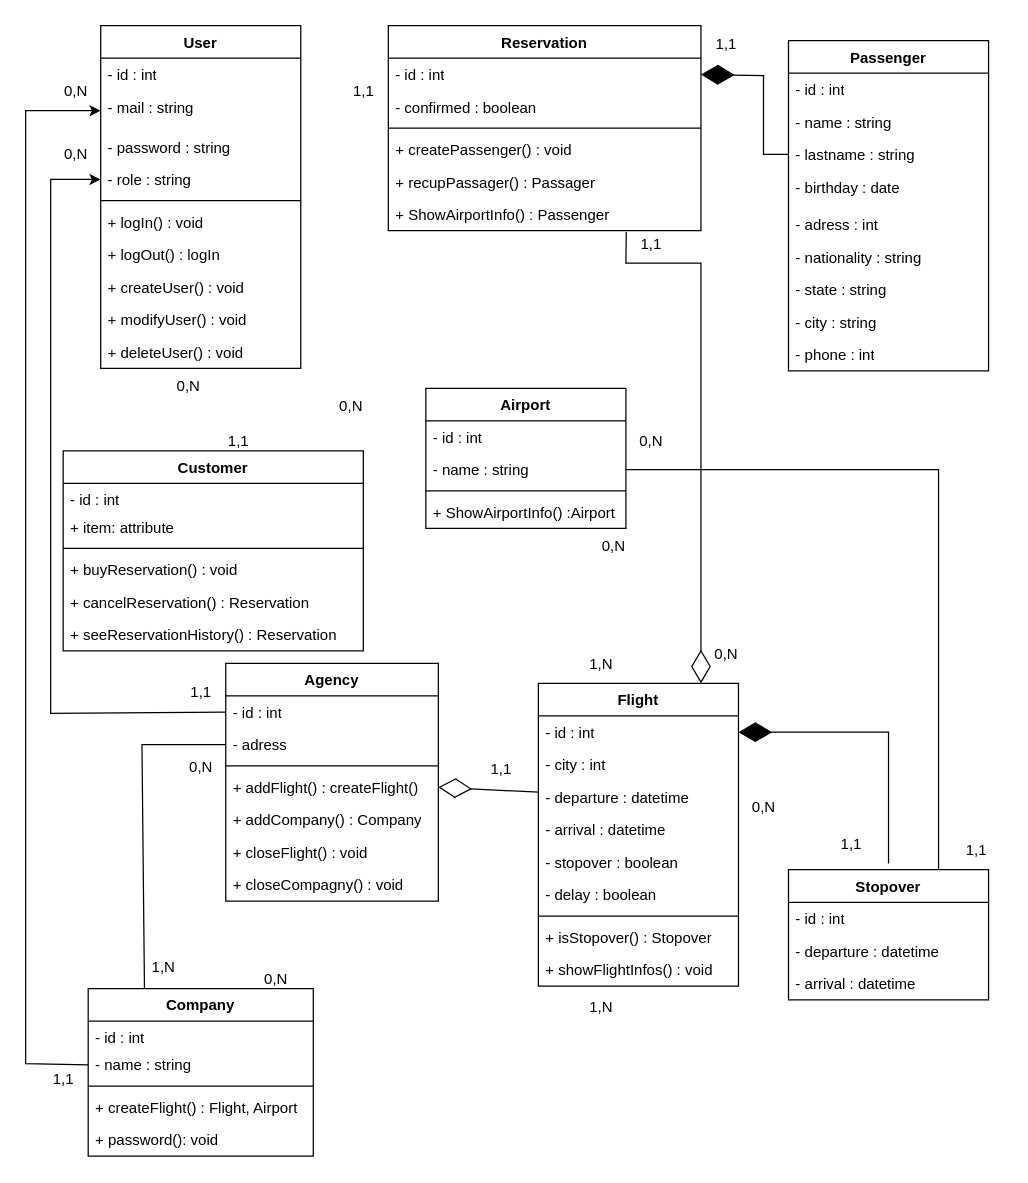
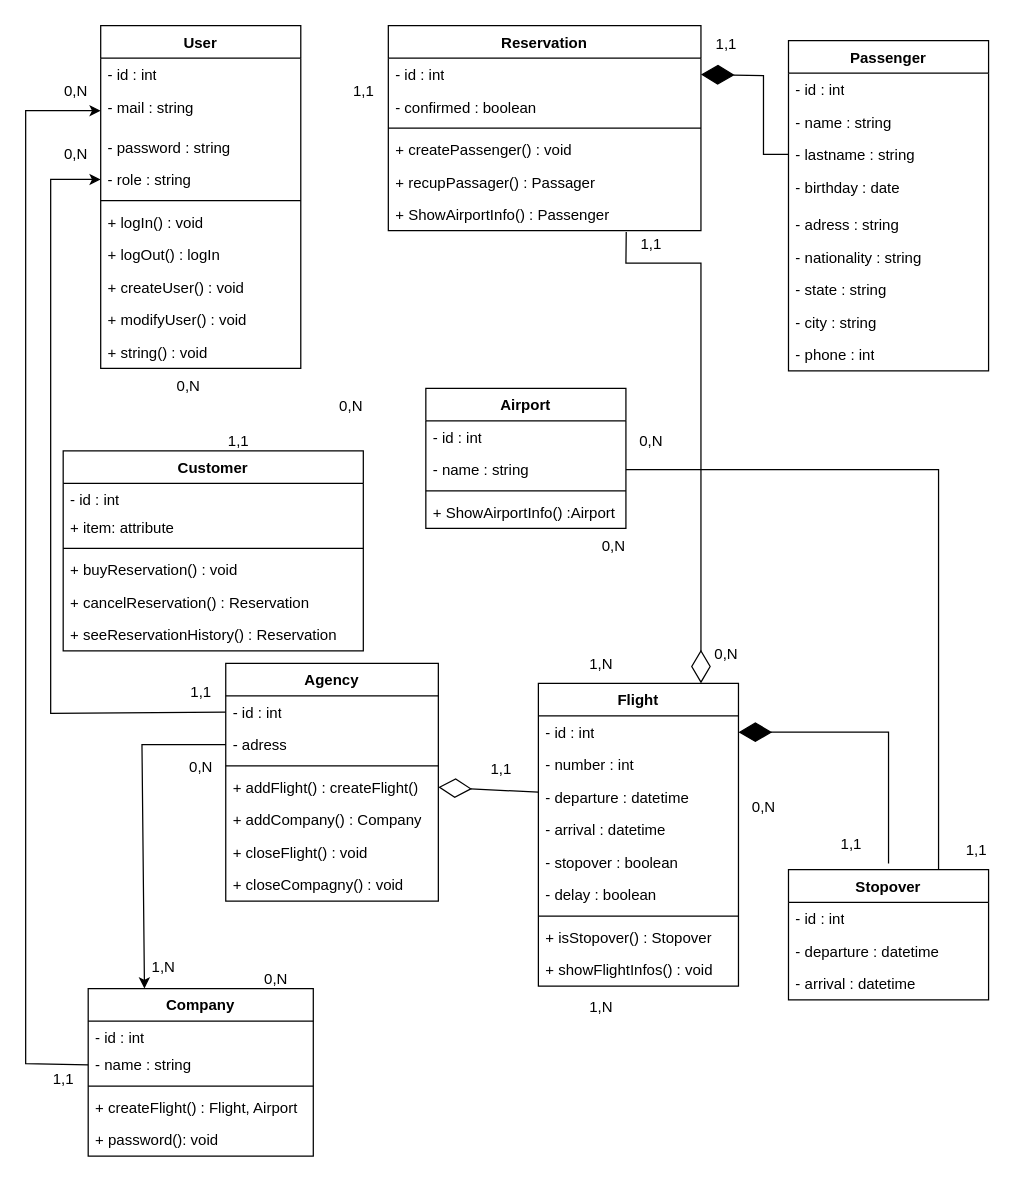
(845, 226) -> (857, 226)
(185, 353) -> (168, 353)
(584, 766) -> (595, 766)
(144, 982) -> (144, 978)
